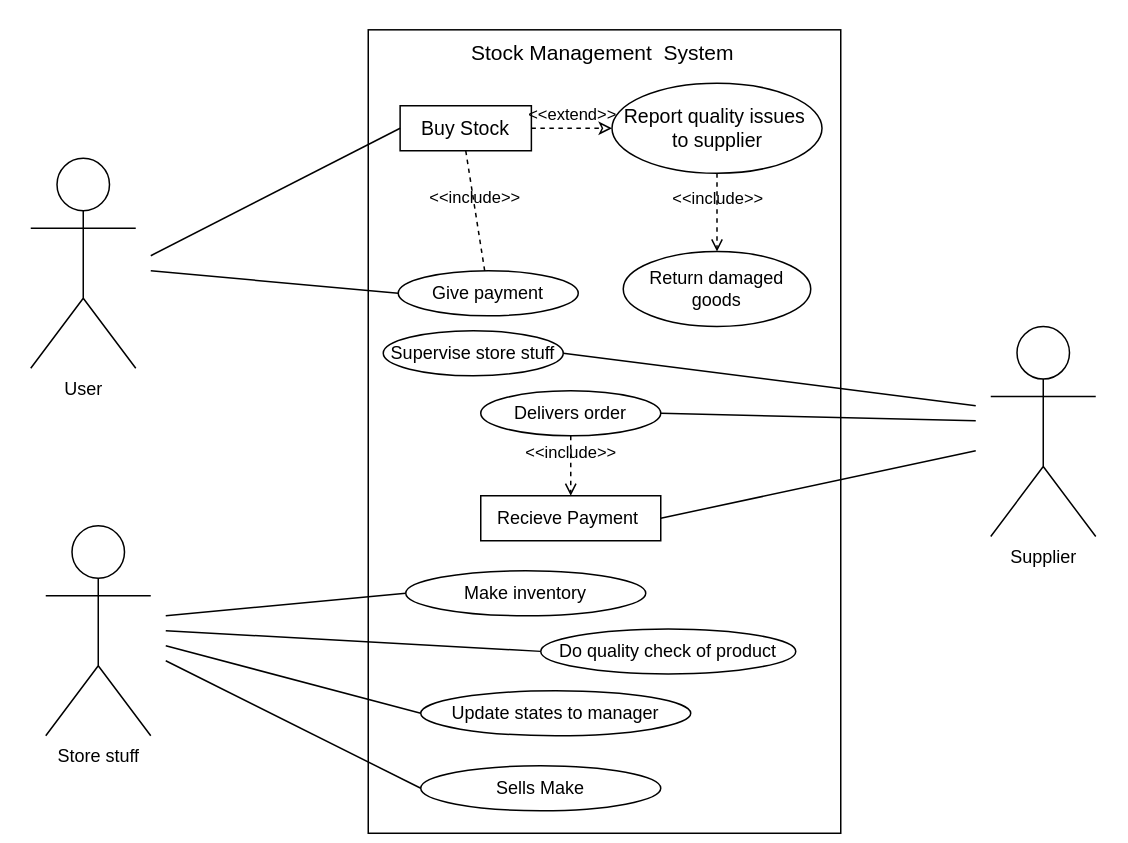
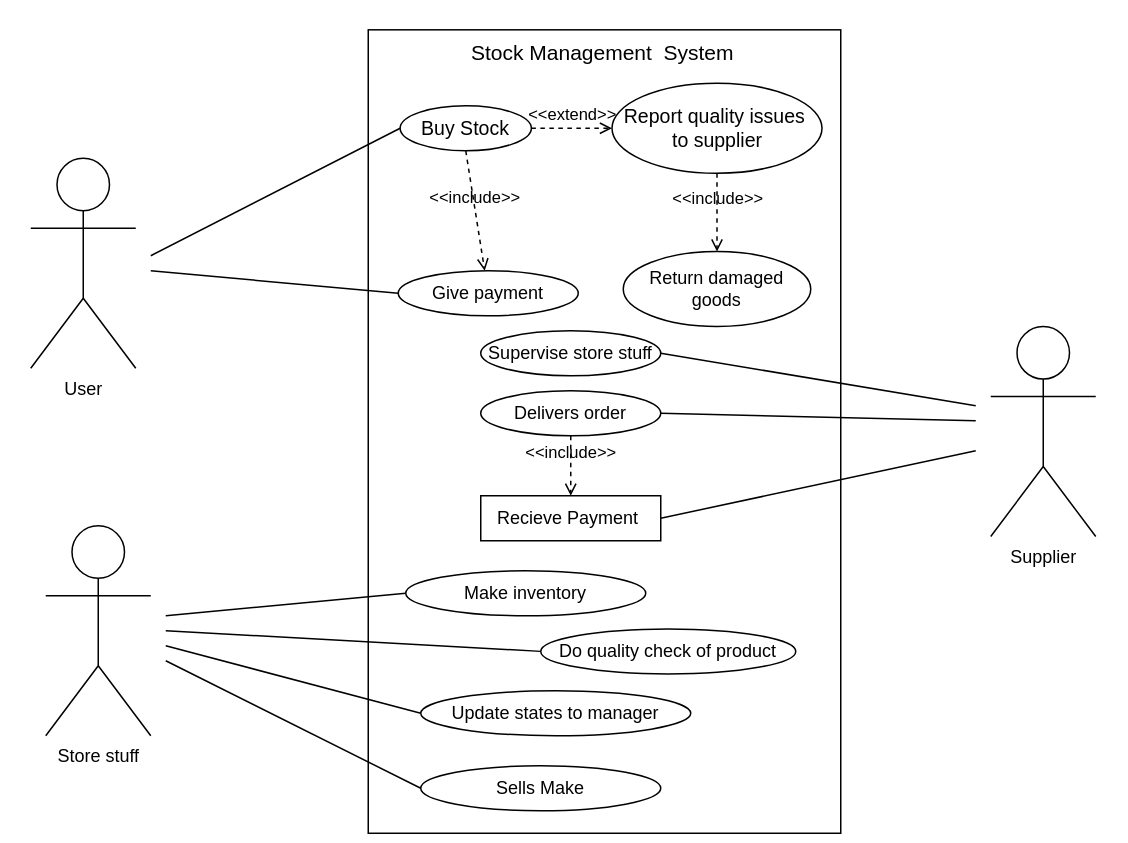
(466, 128) -> (466, 128)
(600, 128) -> (604, 128)
(484, 265) -> (484, 263)
(473, 353) -> (571, 353)
